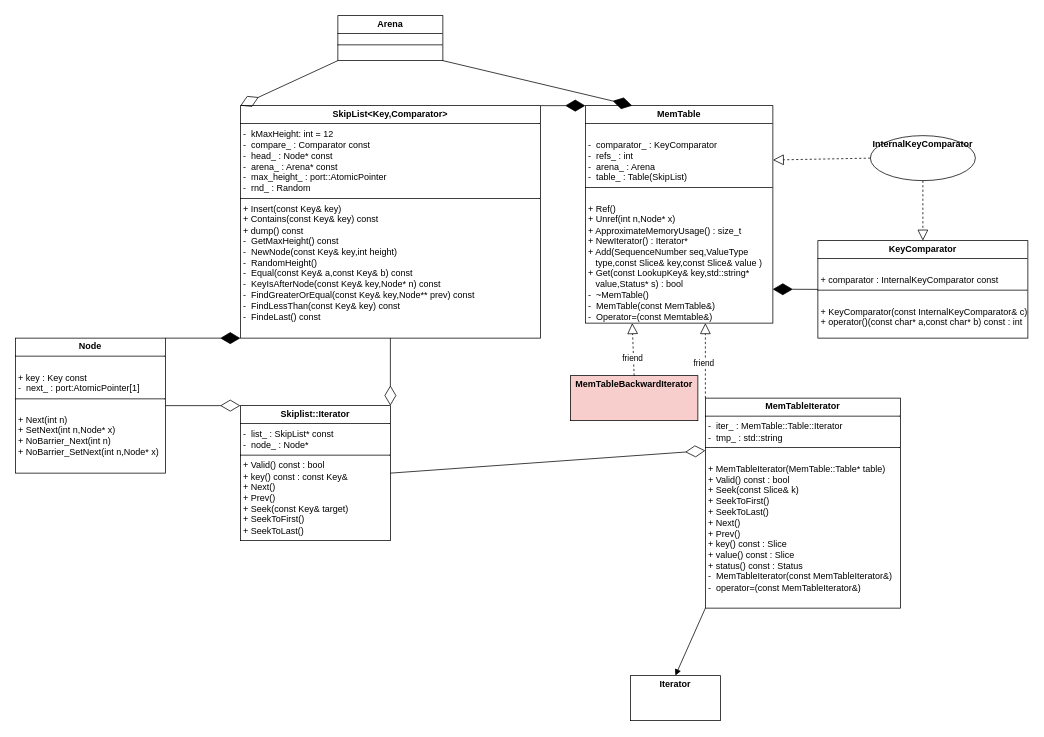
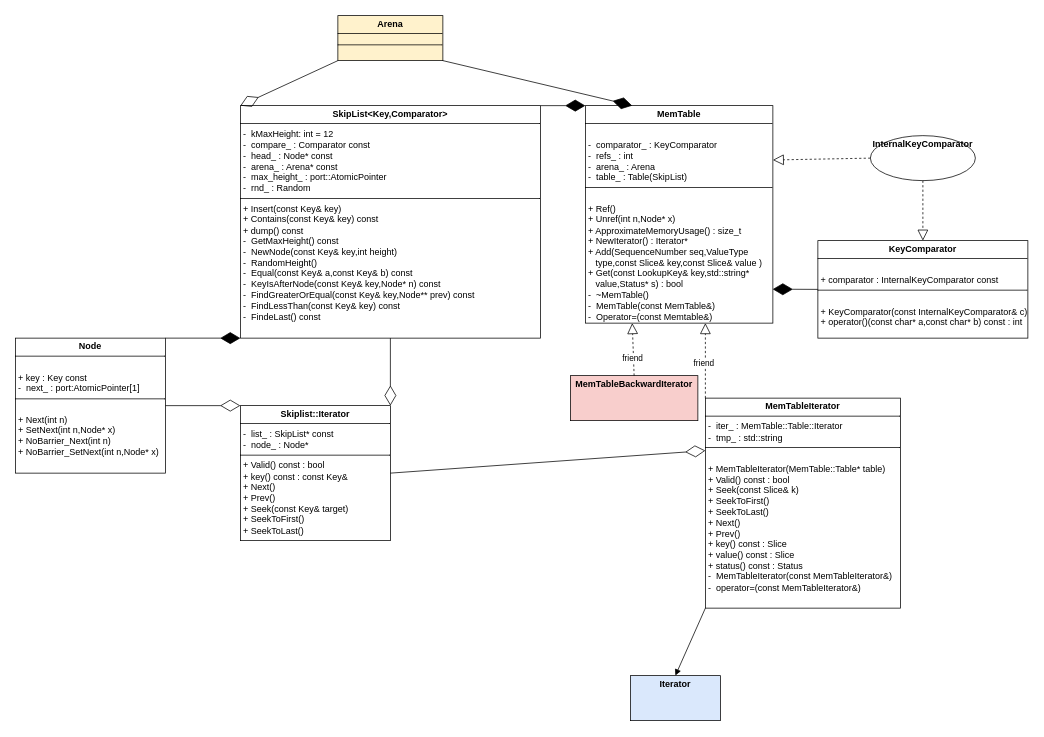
(390, 38) -> (390, 38)
(675, 698) -> (675, 698)
